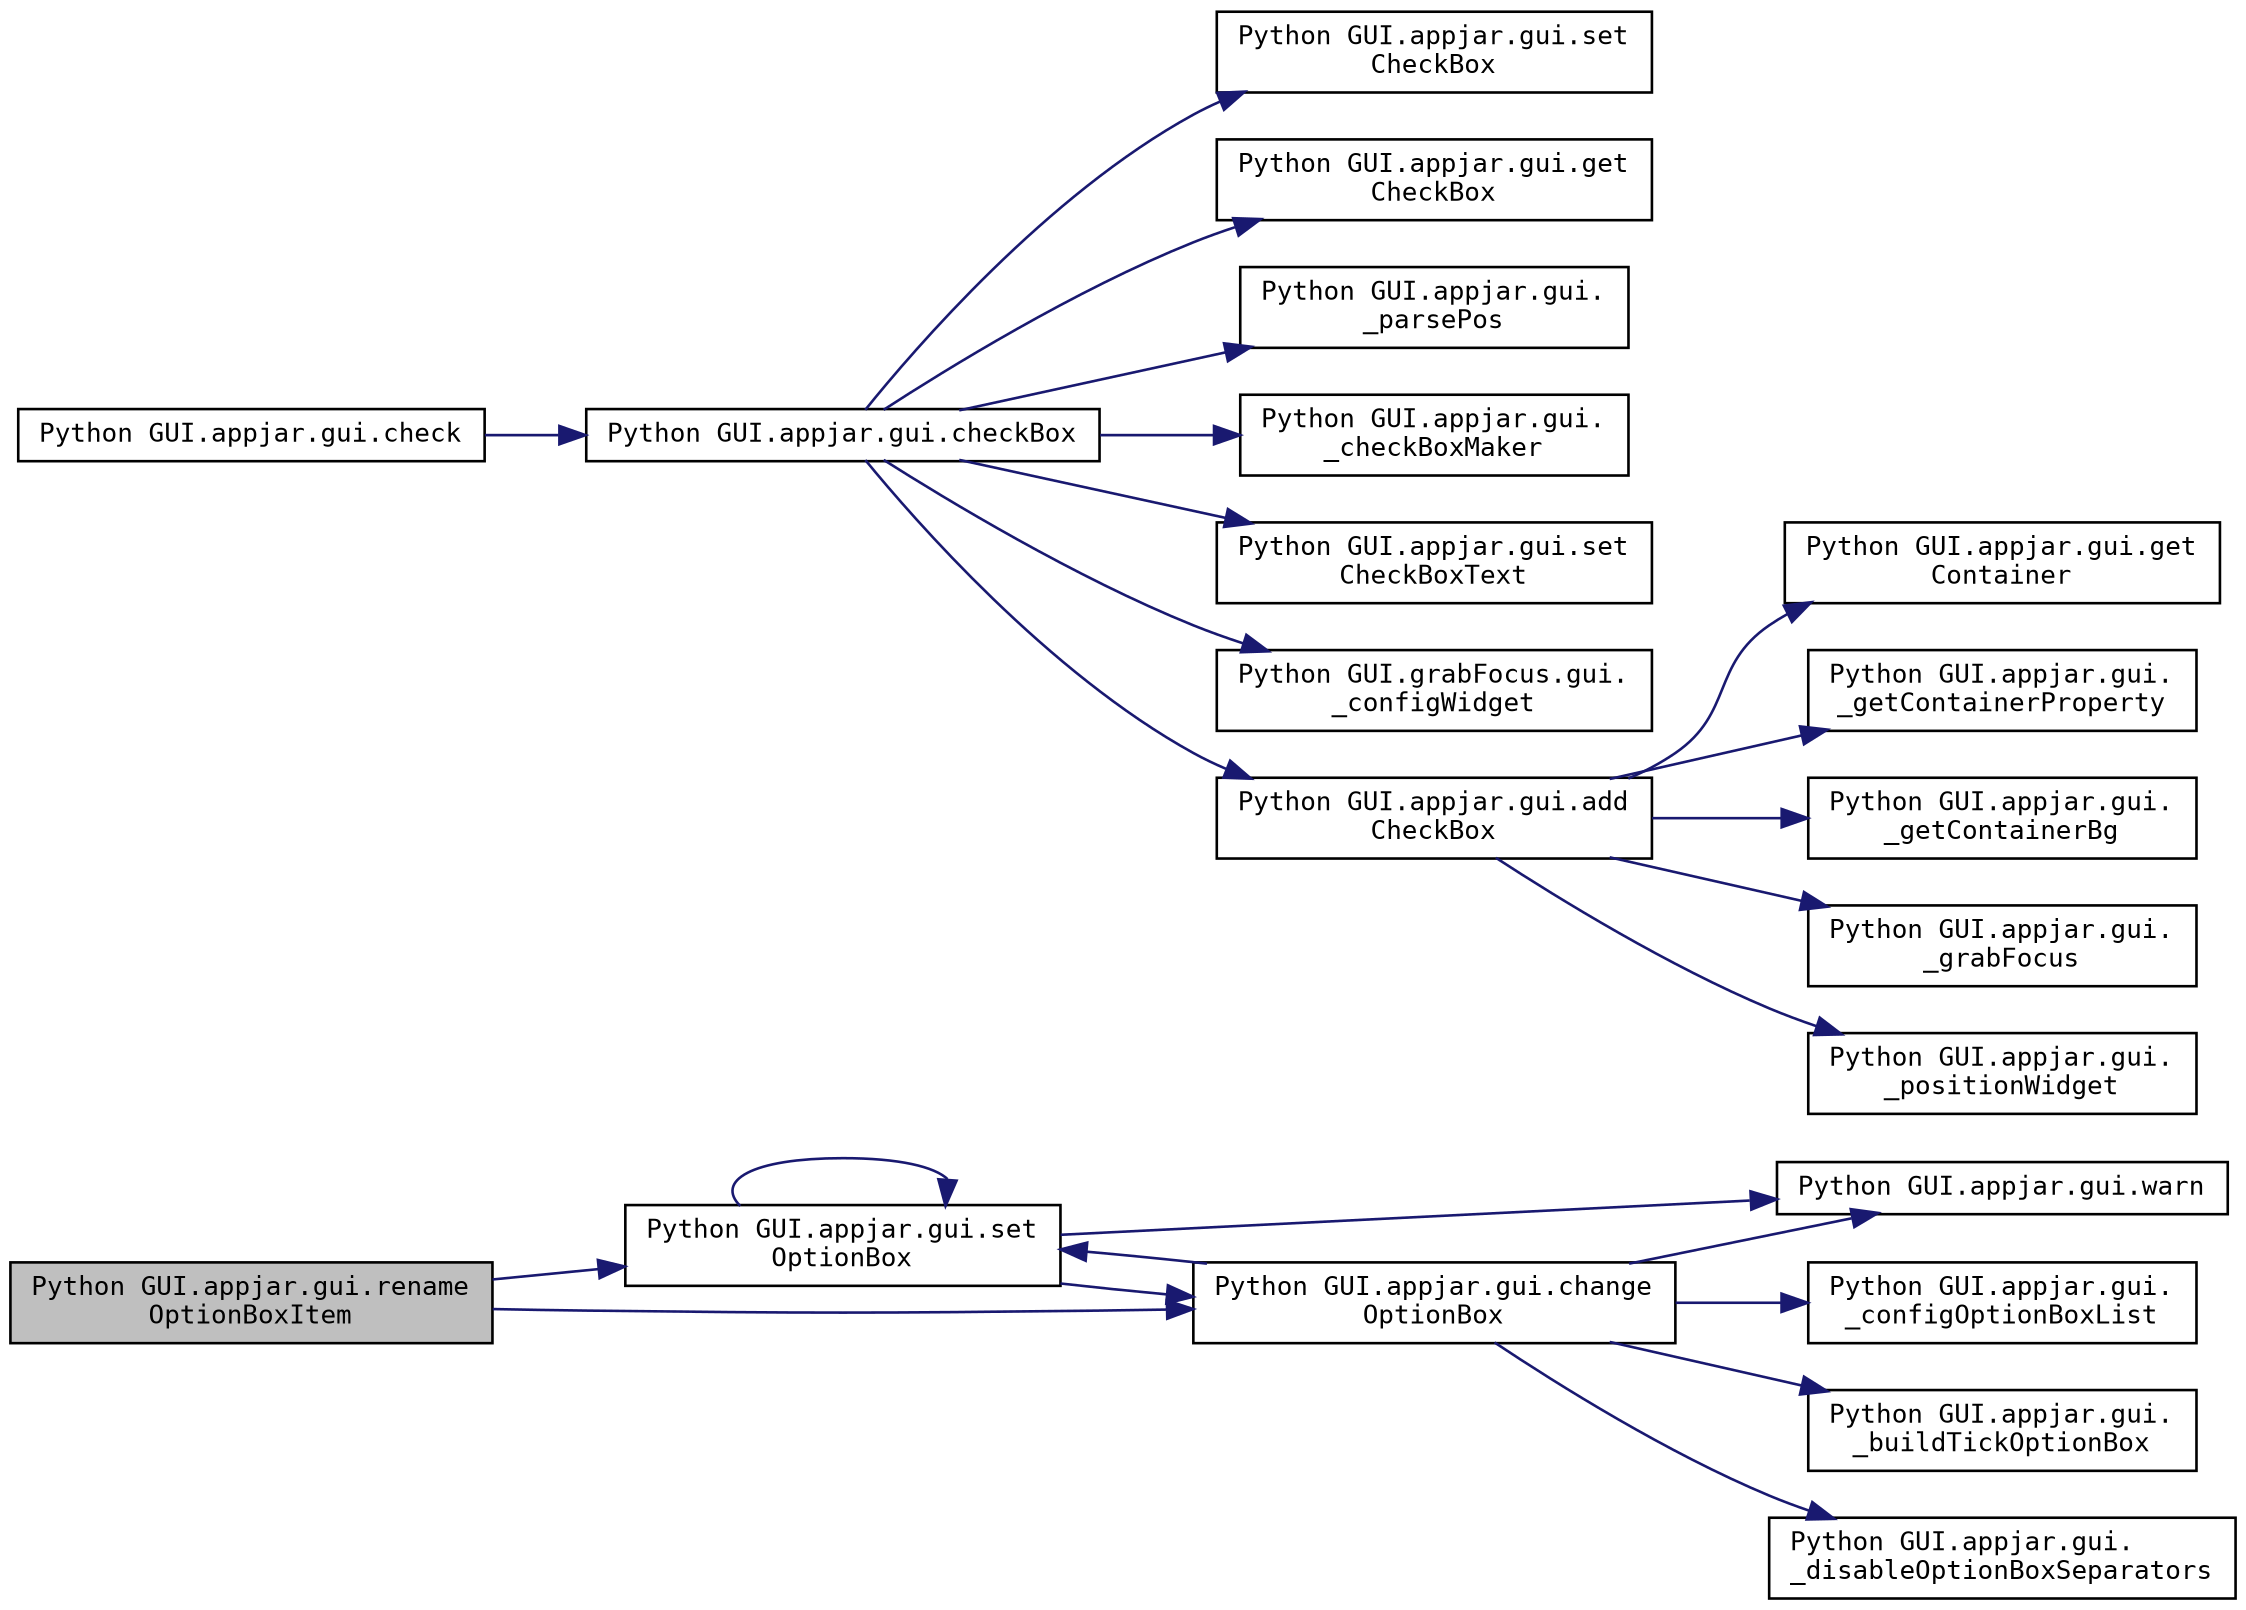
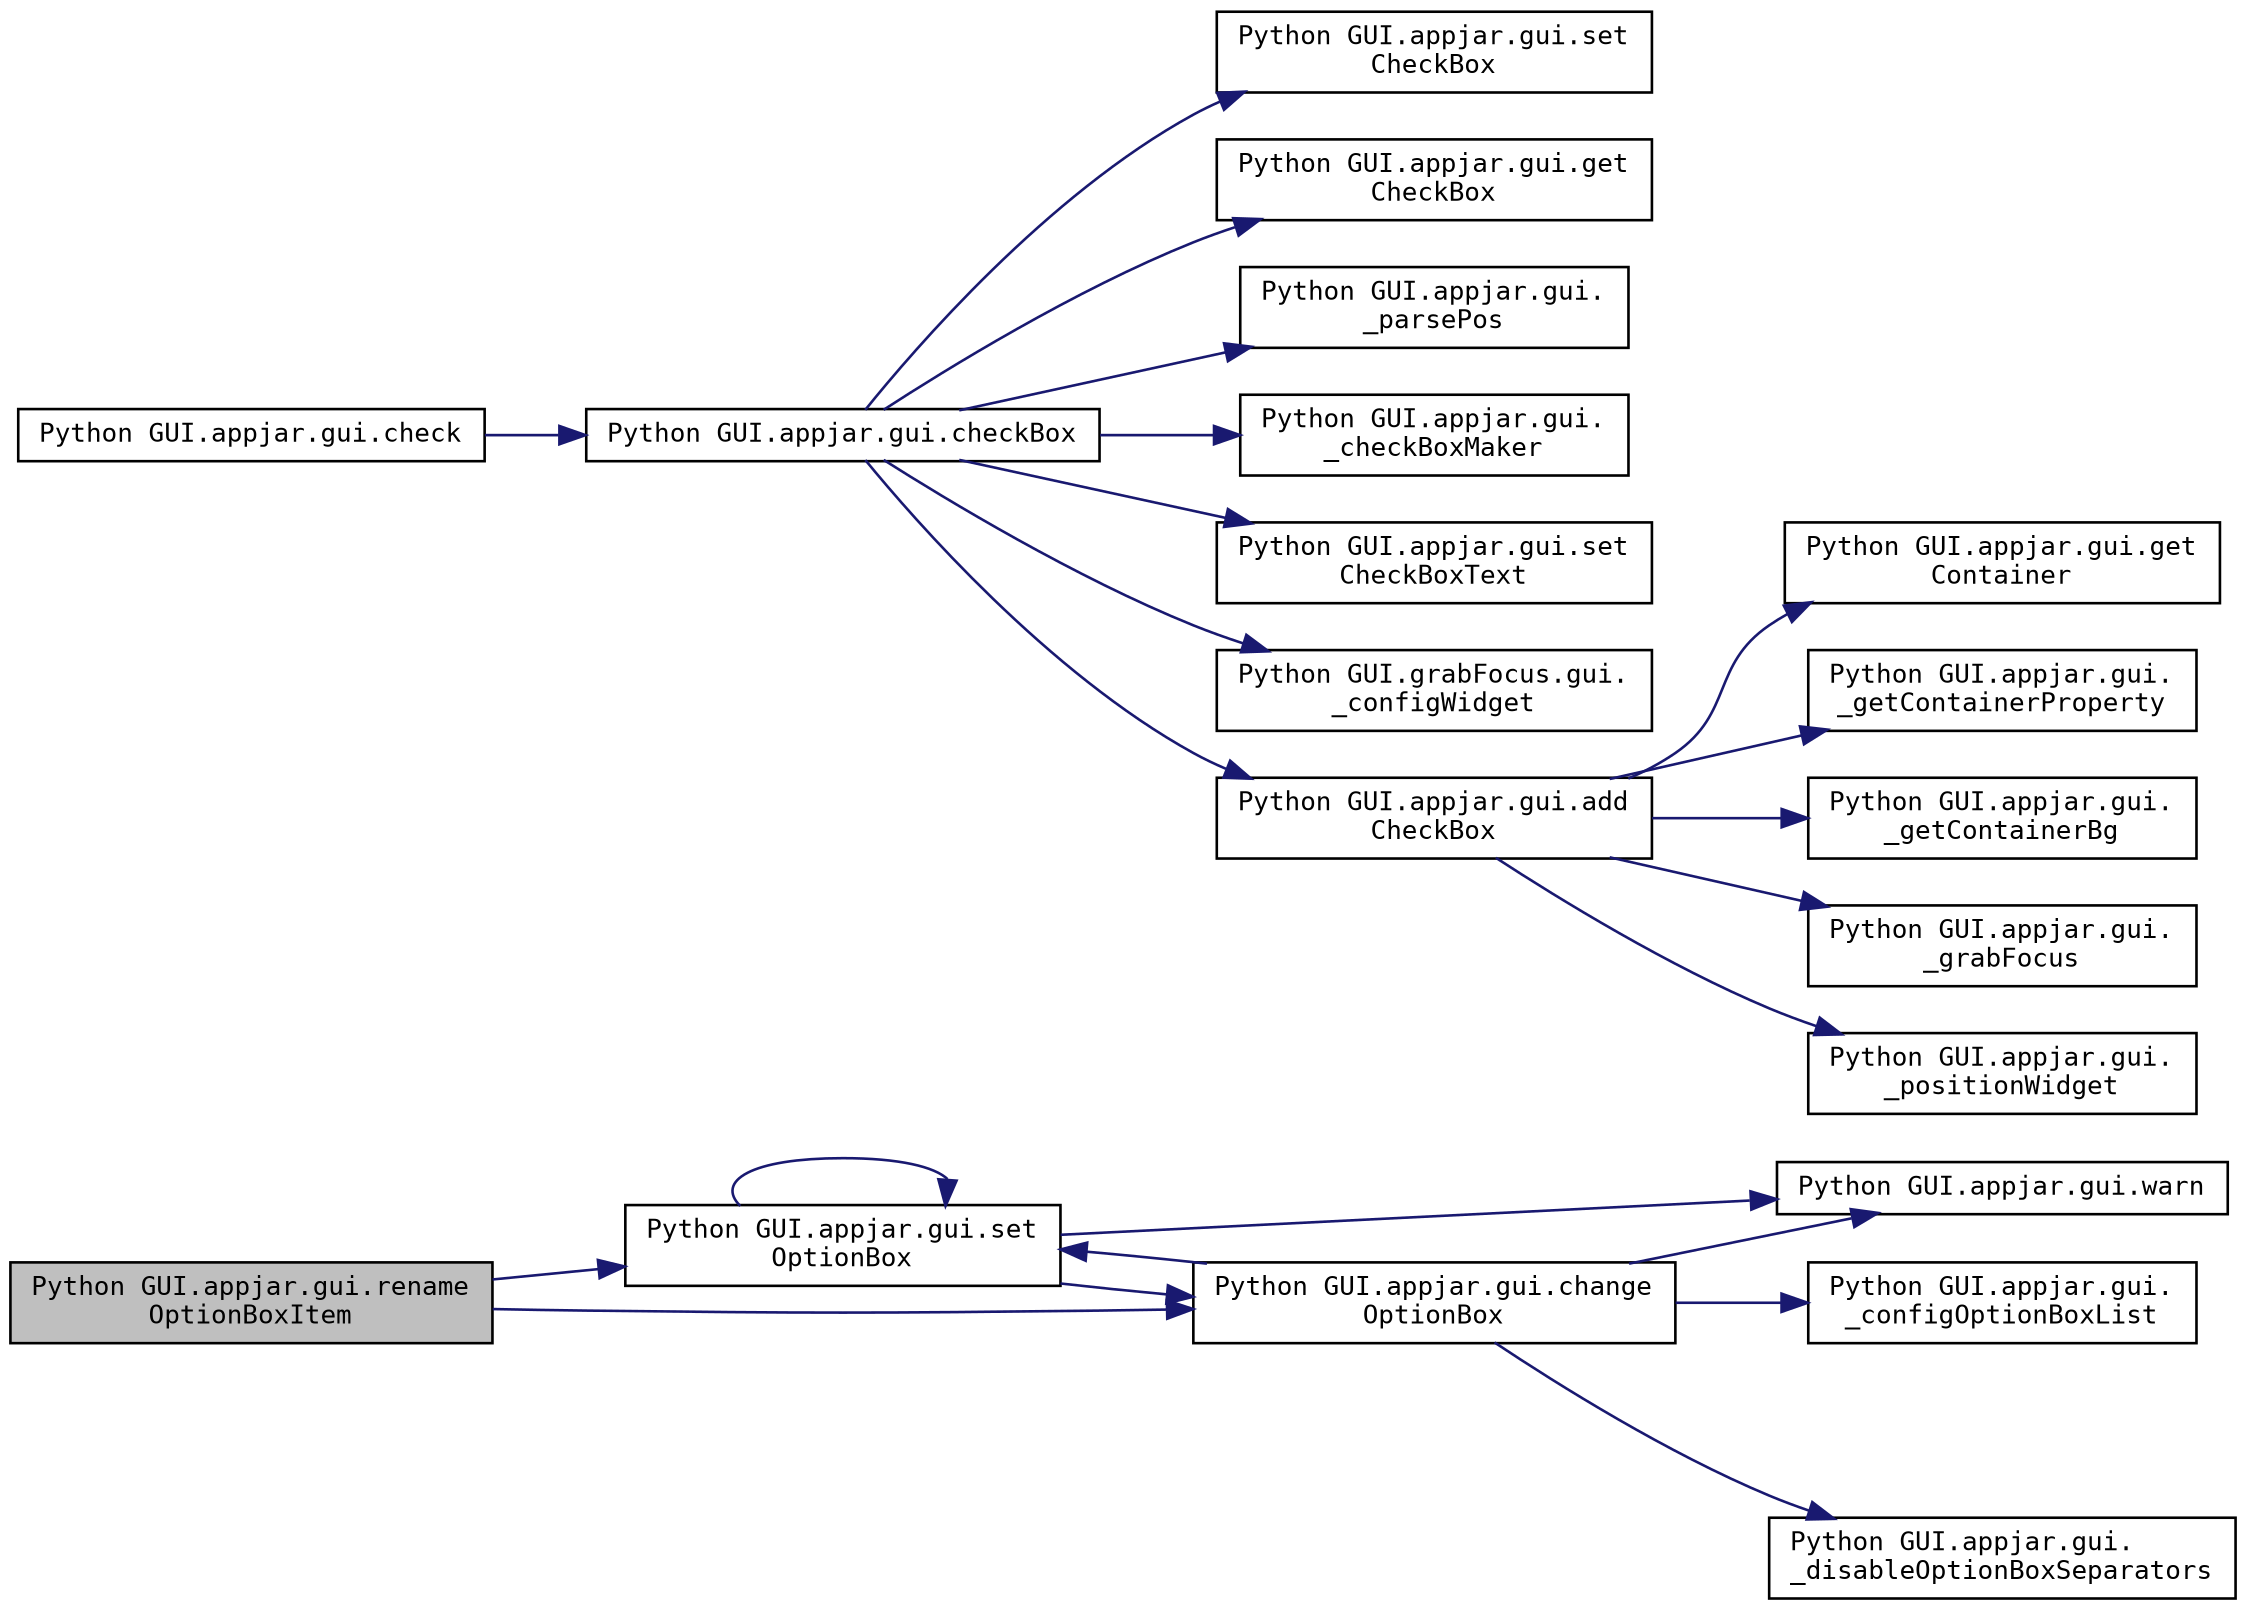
(2002, 1430) -> none
